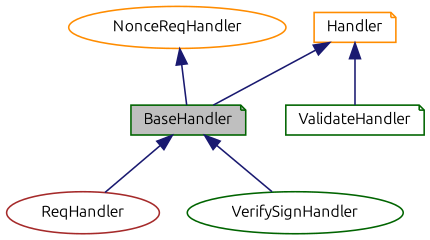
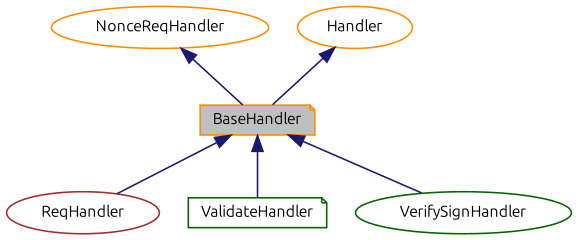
(355, 27) -> (355, 27)
(355, 82) -> (258, 175)
(188, 120) -> (258, 120)
